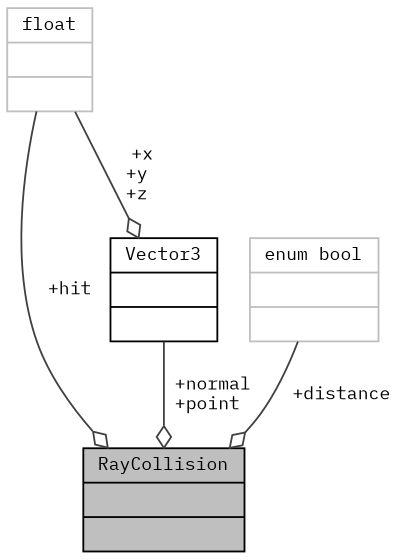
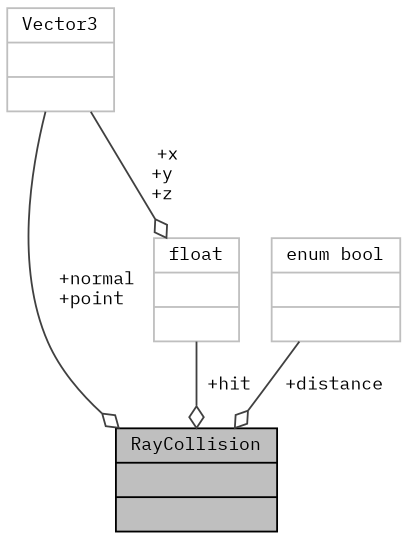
(102, 165) -> (123, 165)
(164, 290) -> (61, 60)
